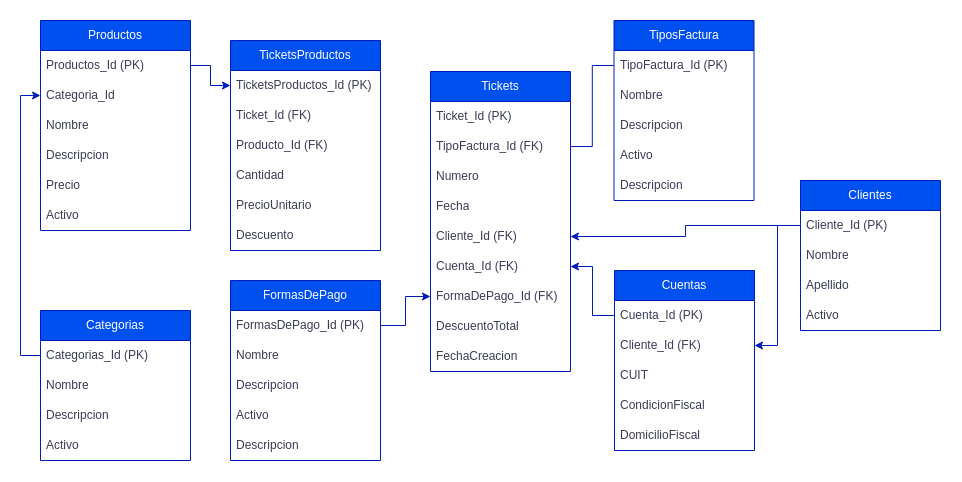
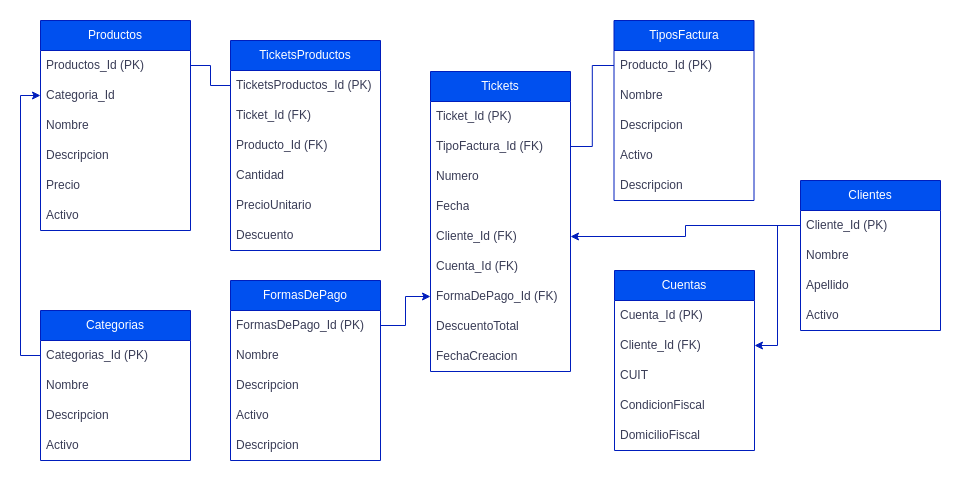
(681, 66) -> (673, 66)
(222, 86) -> (224, 86)
(593, 295) -> none
